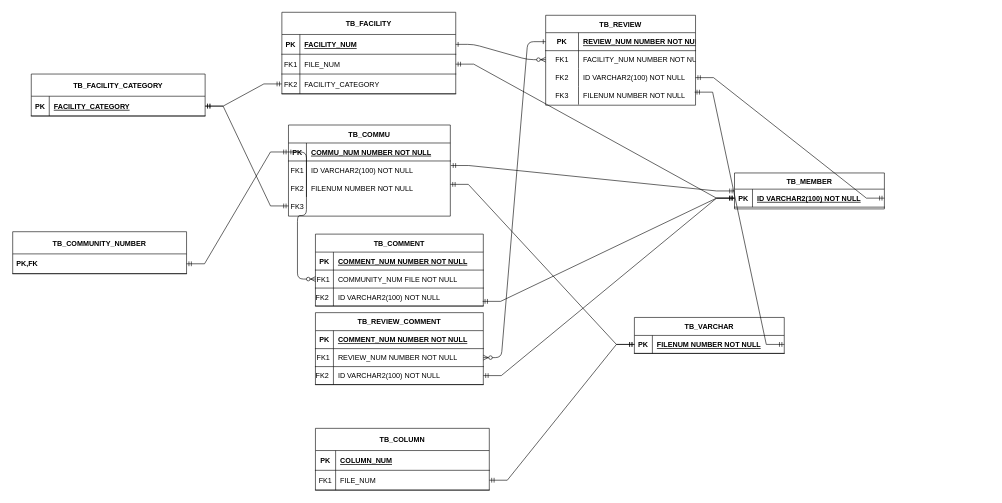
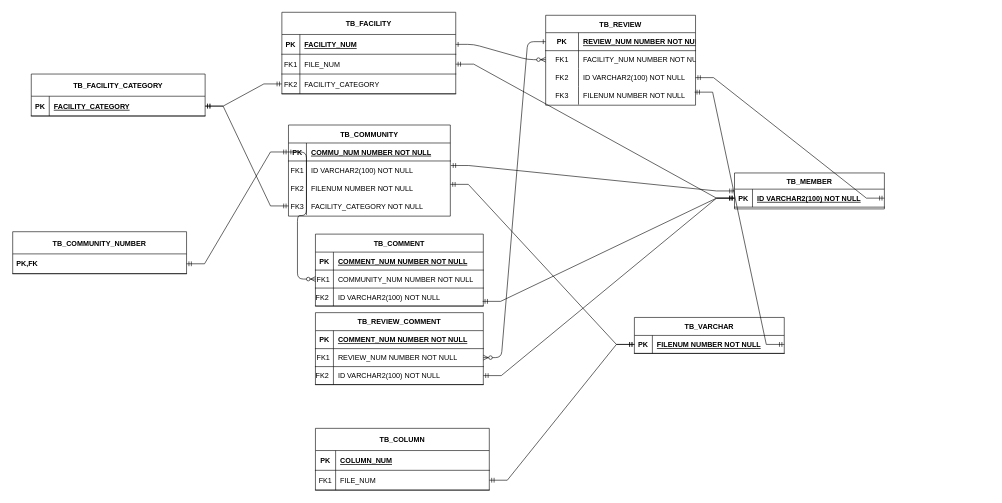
(369, 134) -> (369, 134)
none -> (378, 206)
(389, 280) -> (393, 280)
